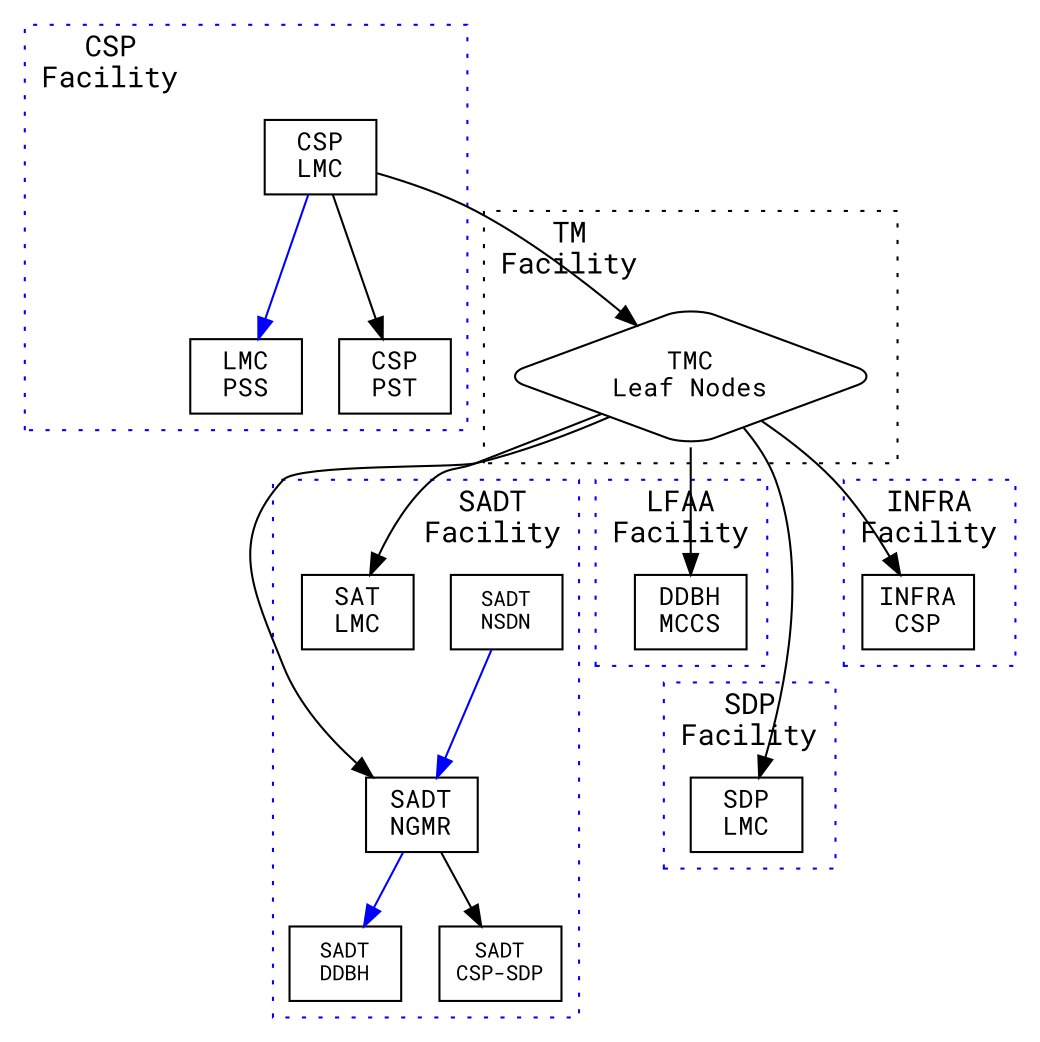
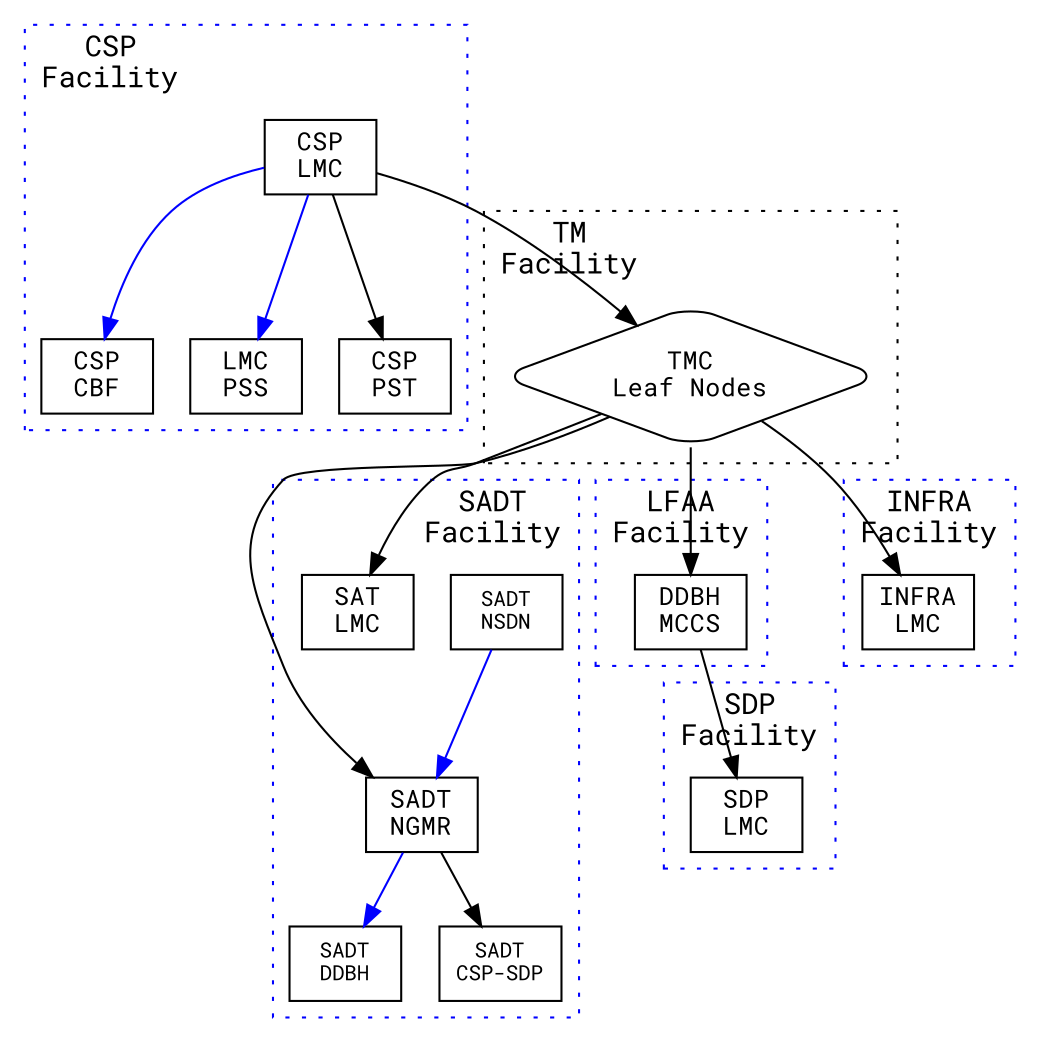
none -> (97, 376)
(792, 588) -> (716, 704)
(918, 612) -> (918, 612)
